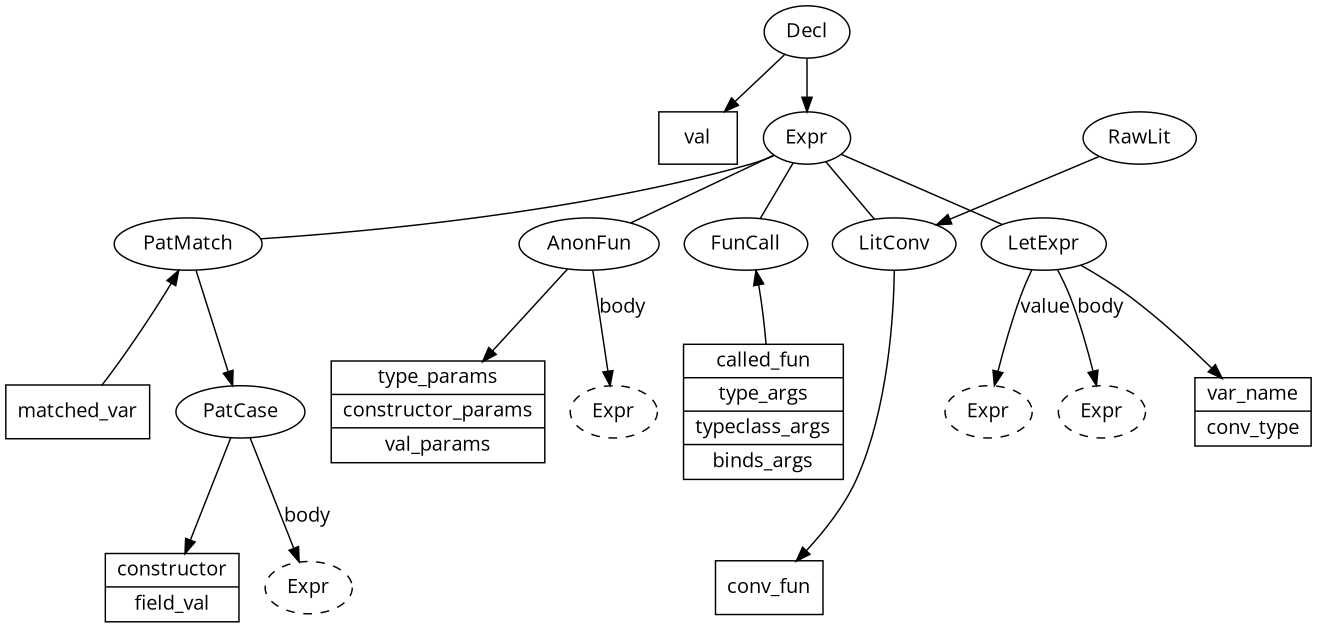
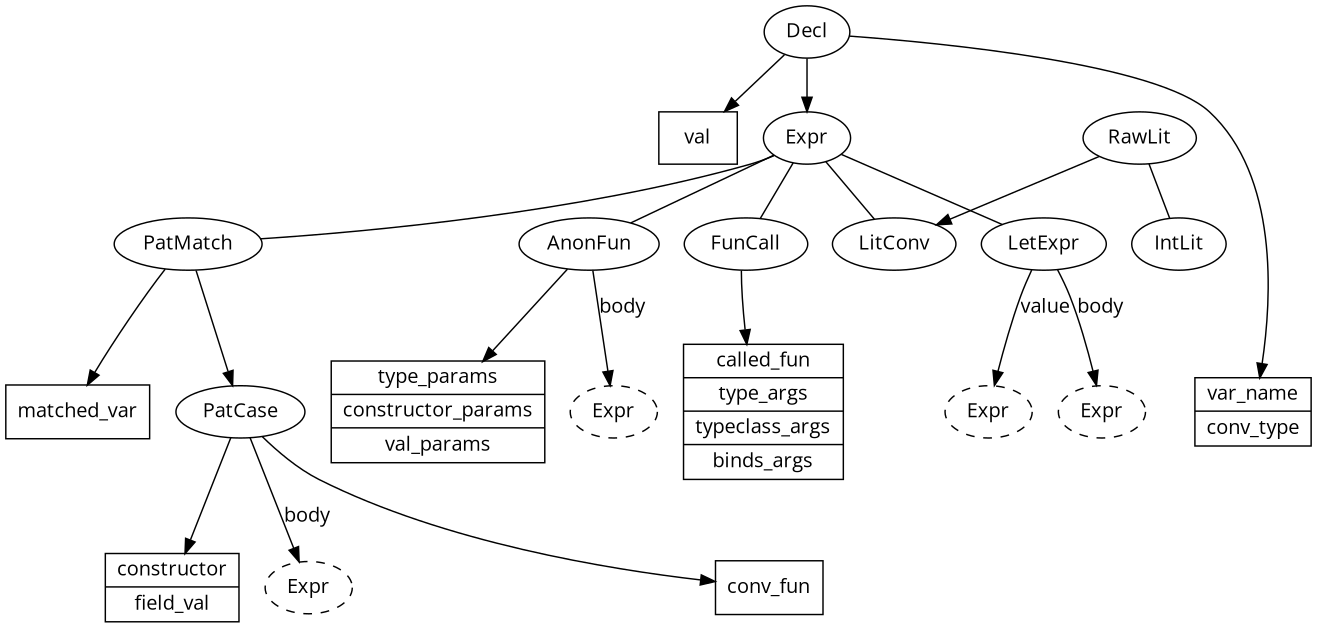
none -> (1179, 244)
(1150, 312) -> (1163, 88)
(763, 315) -> (742, 300)
(138, 335) -> (129, 320)
(876, 420) -> (471, 536)
